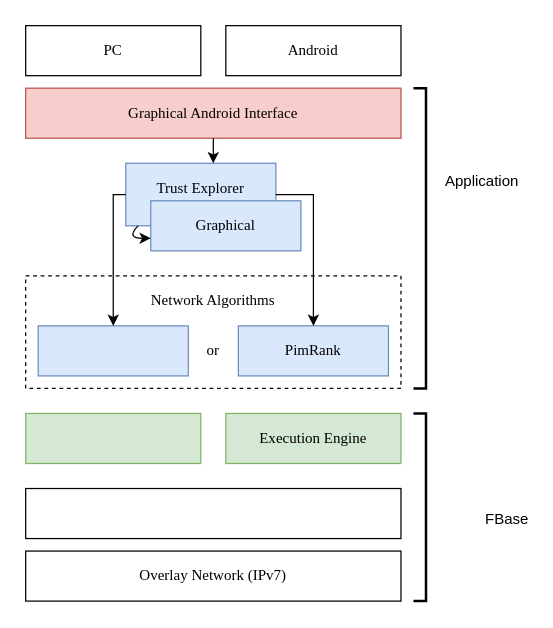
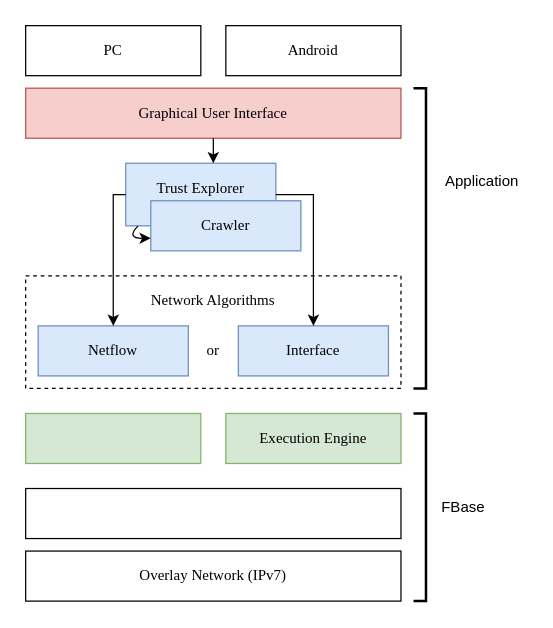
(213, 113) -> (213, 113)
(226, 226) -> (226, 226)
none -> (113, 351)
(313, 351) -> (313, 351)
(507, 519) -> (463, 507)
